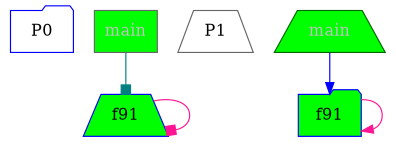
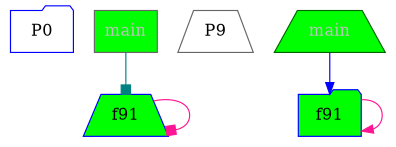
(216, 31) -> (216, 31)
